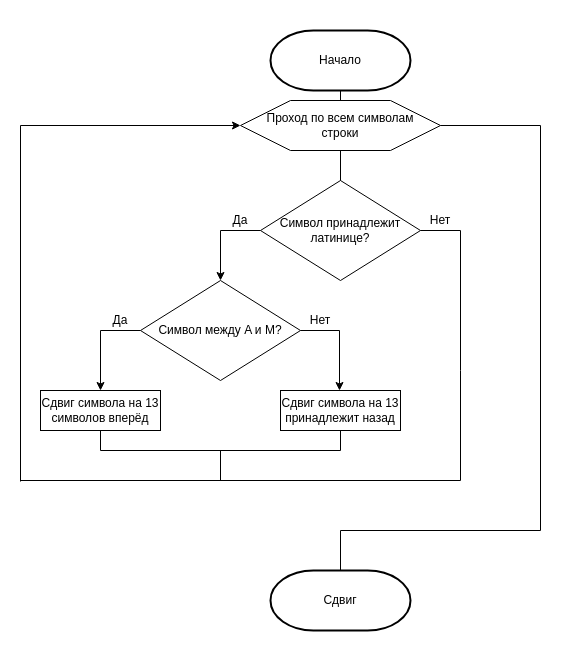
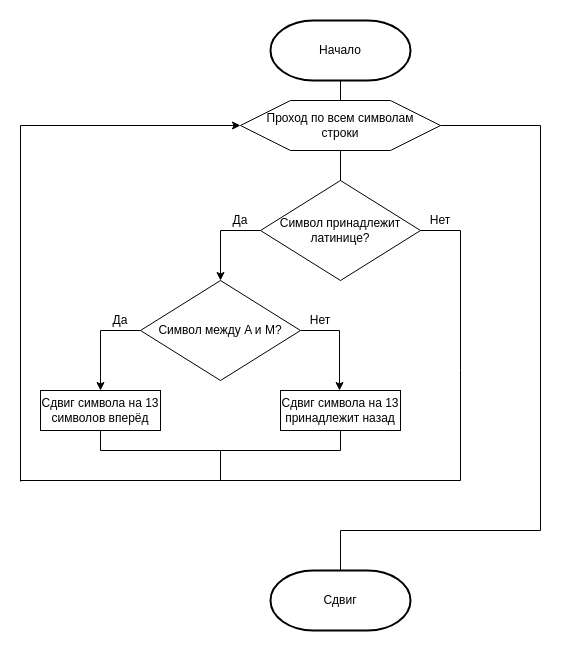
(341, 61) -> (341, 51)
